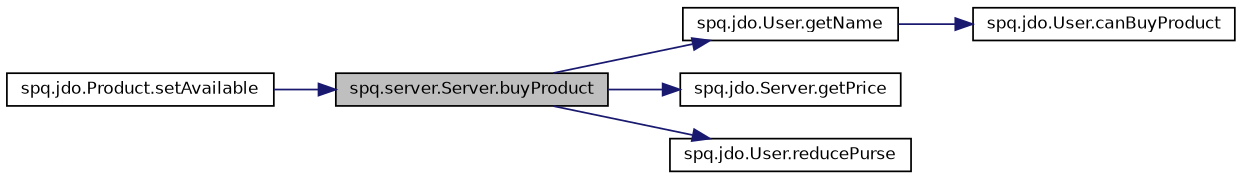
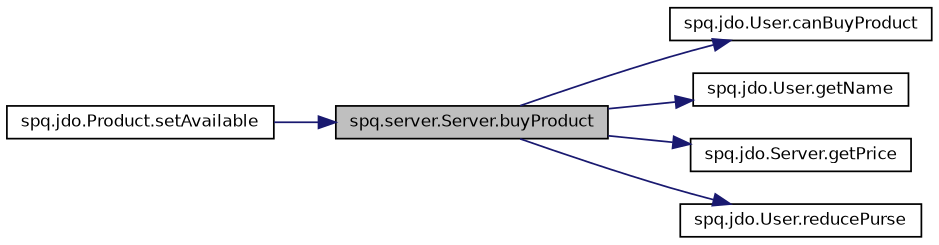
(927, 24) -> (616, 73)
